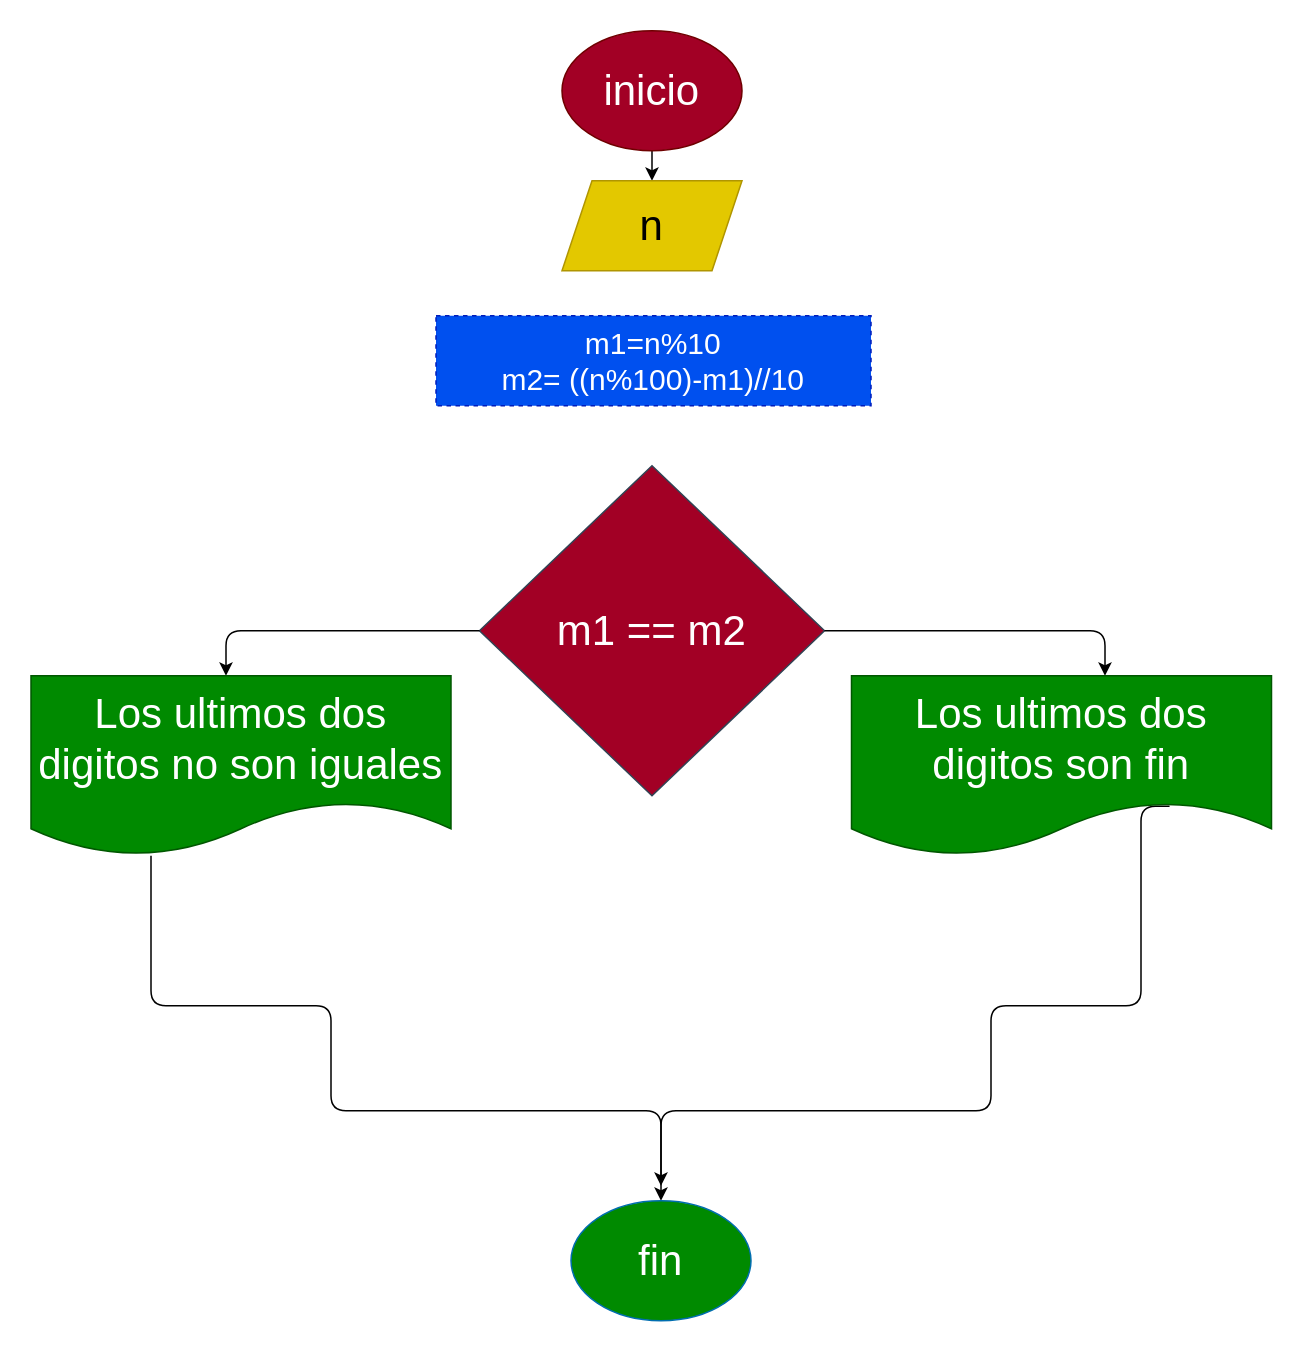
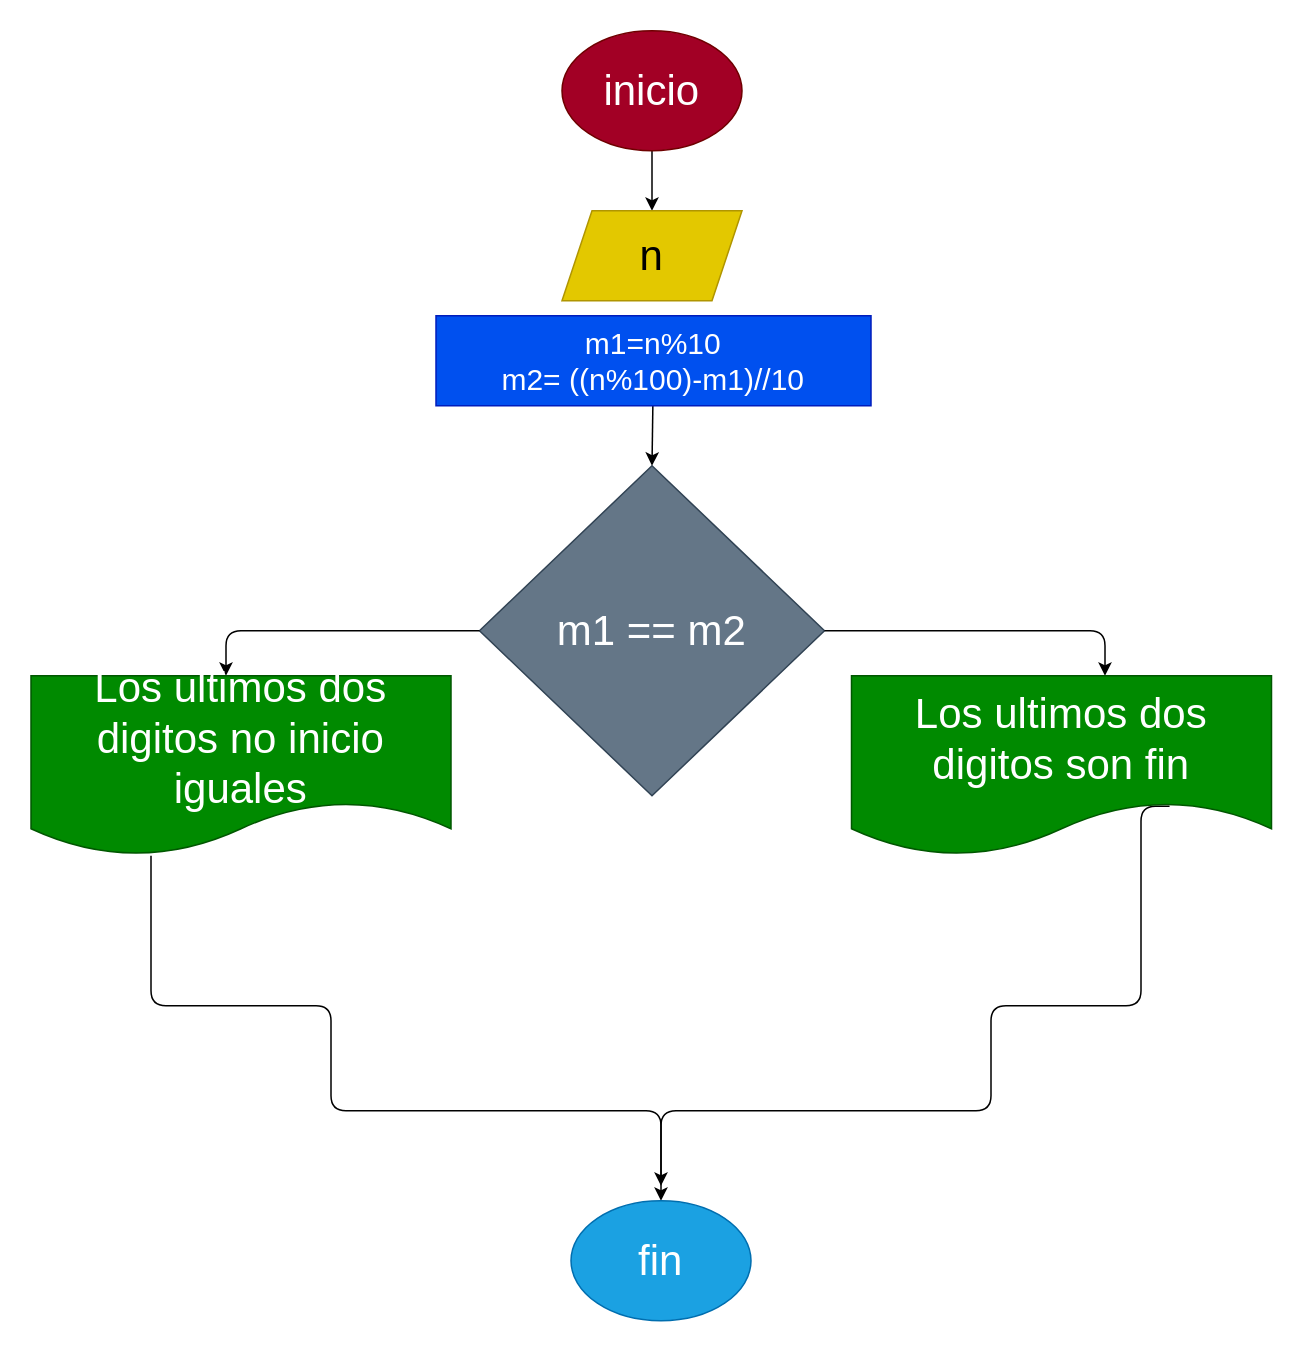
(652, 226) -> (652, 256)
(653, 361) -> (653, 361)
none -> (652, 431)
(652, 631) -> (652, 631)
(241, 739) -> (241, 739)
(661, 1261) -> (661, 1261)
